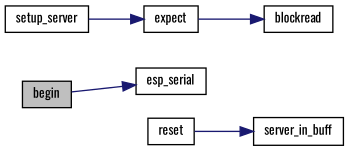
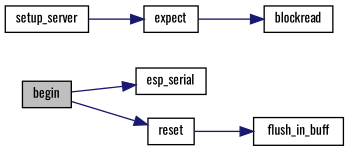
none -> (103, 111)
(299, 131) -> (299, 131)
